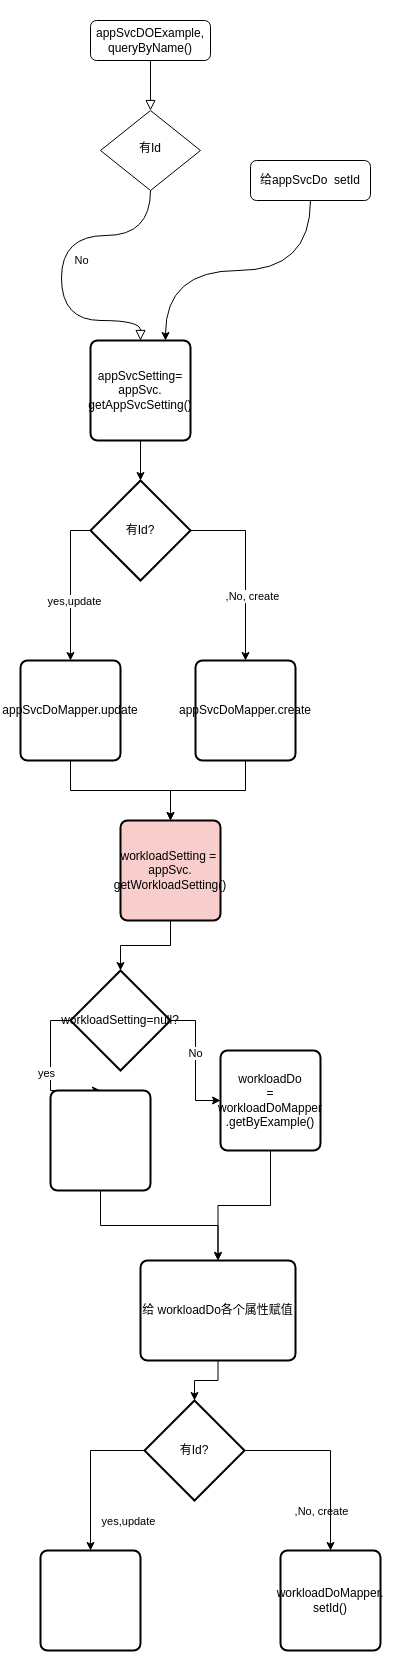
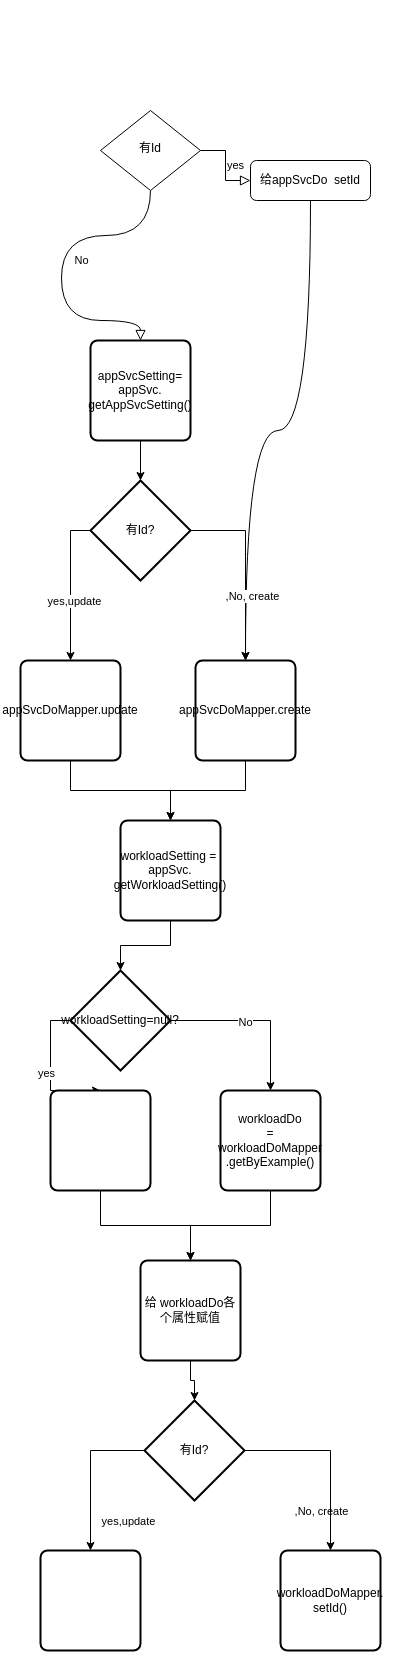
(151, 41) -> none
(151, 80) -> none
none -> (226, 160)
(239, 270) -> (297, 401)
(171, 871) -> (171, 871)
(271, 1101) -> (271, 1141)
(218, 1311) -> (191, 1311)
